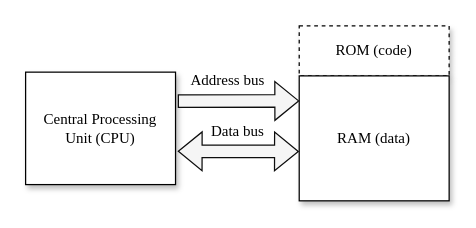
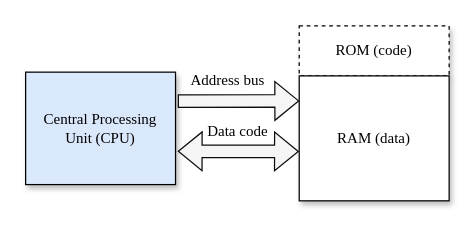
(101, 128) -> (101, 128)
(238, 132) -> (238, 132)
